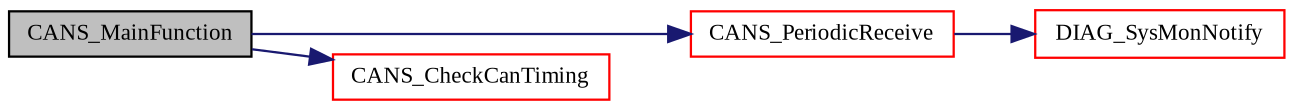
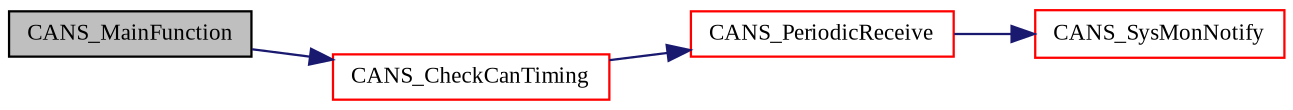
(460, 34) -> (639, 57)
(1160, 34) -> (1160, 34)
